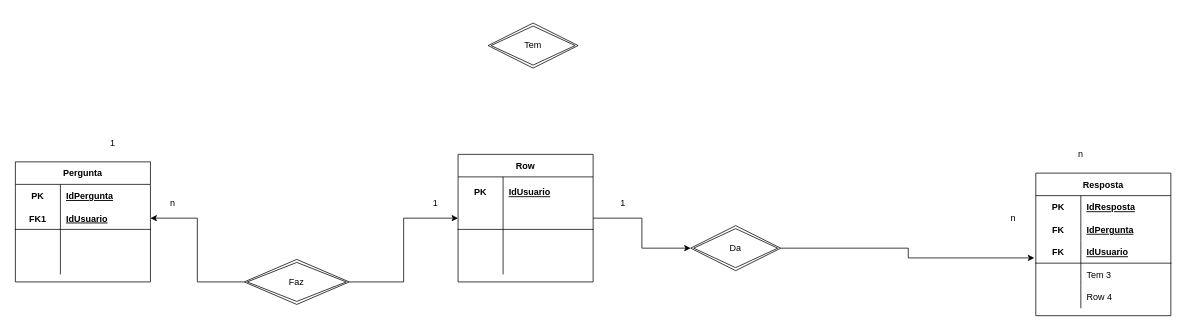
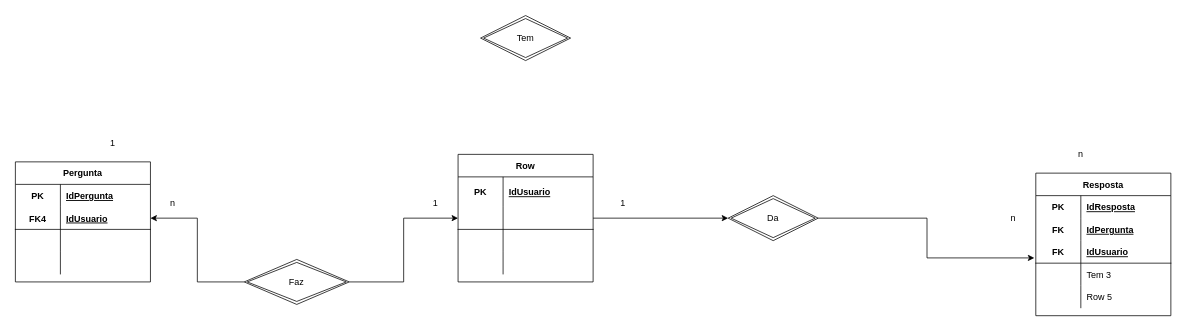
(533, 45) -> (525, 38)
(38, 218) -> (38, 218)
(735, 248) -> (773, 218)
(1097, 297) -> (1097, 297)
